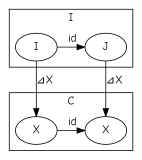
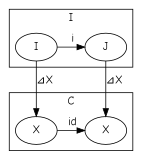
(71, 39) -> (71, 39)
